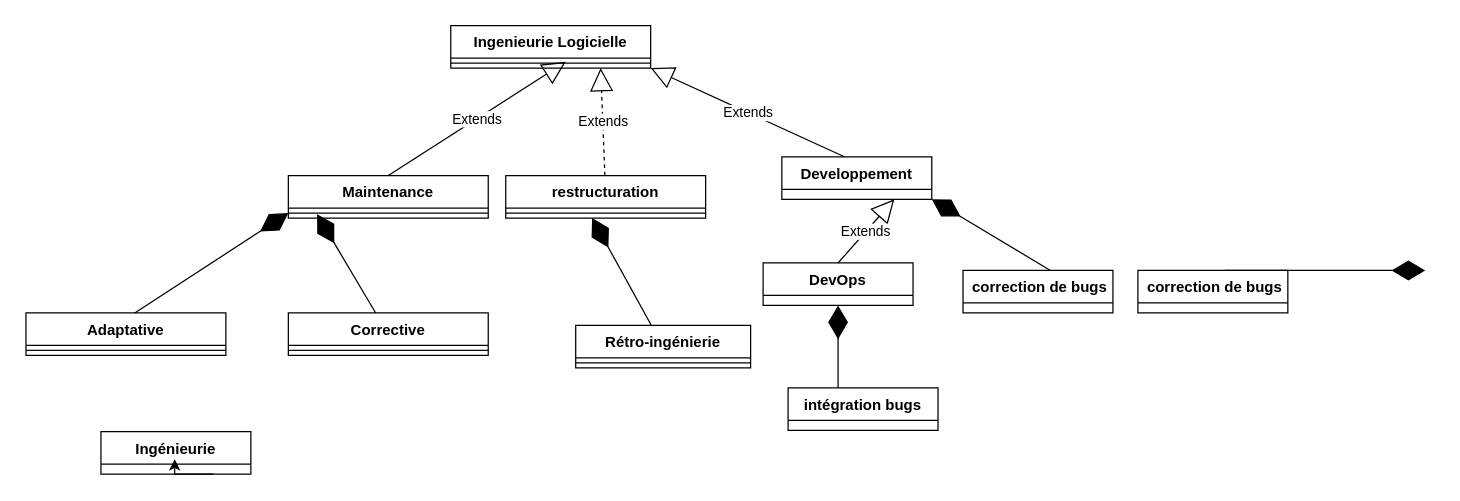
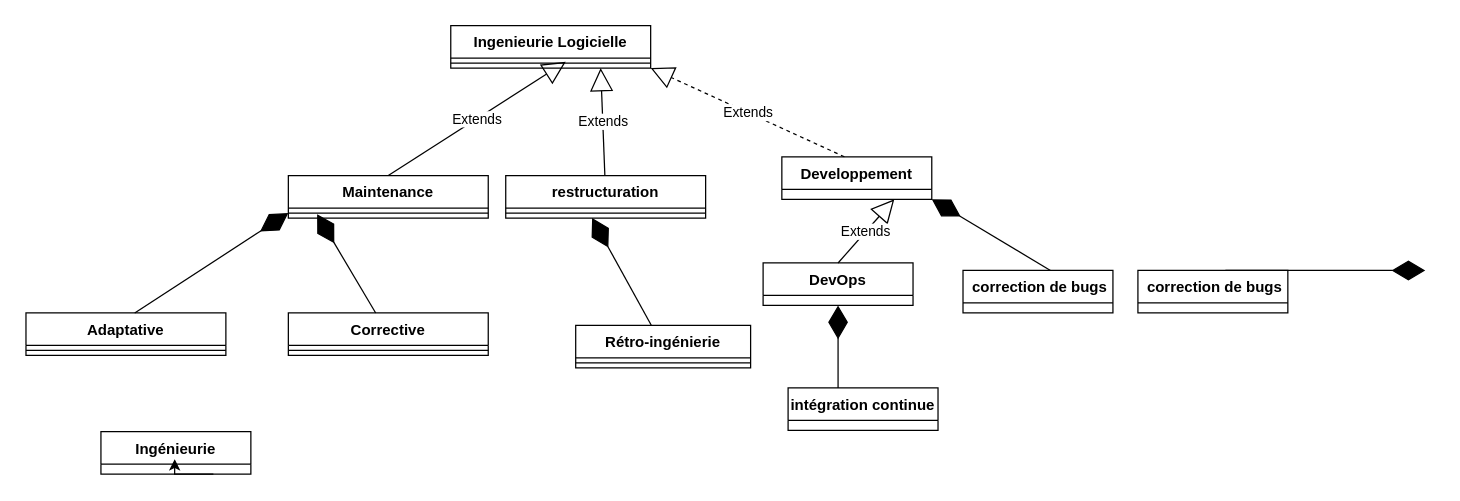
(804, 139) -> (804, 139)
(604, 151) -> (604, 151)
(863, 405) -> (863, 405)
